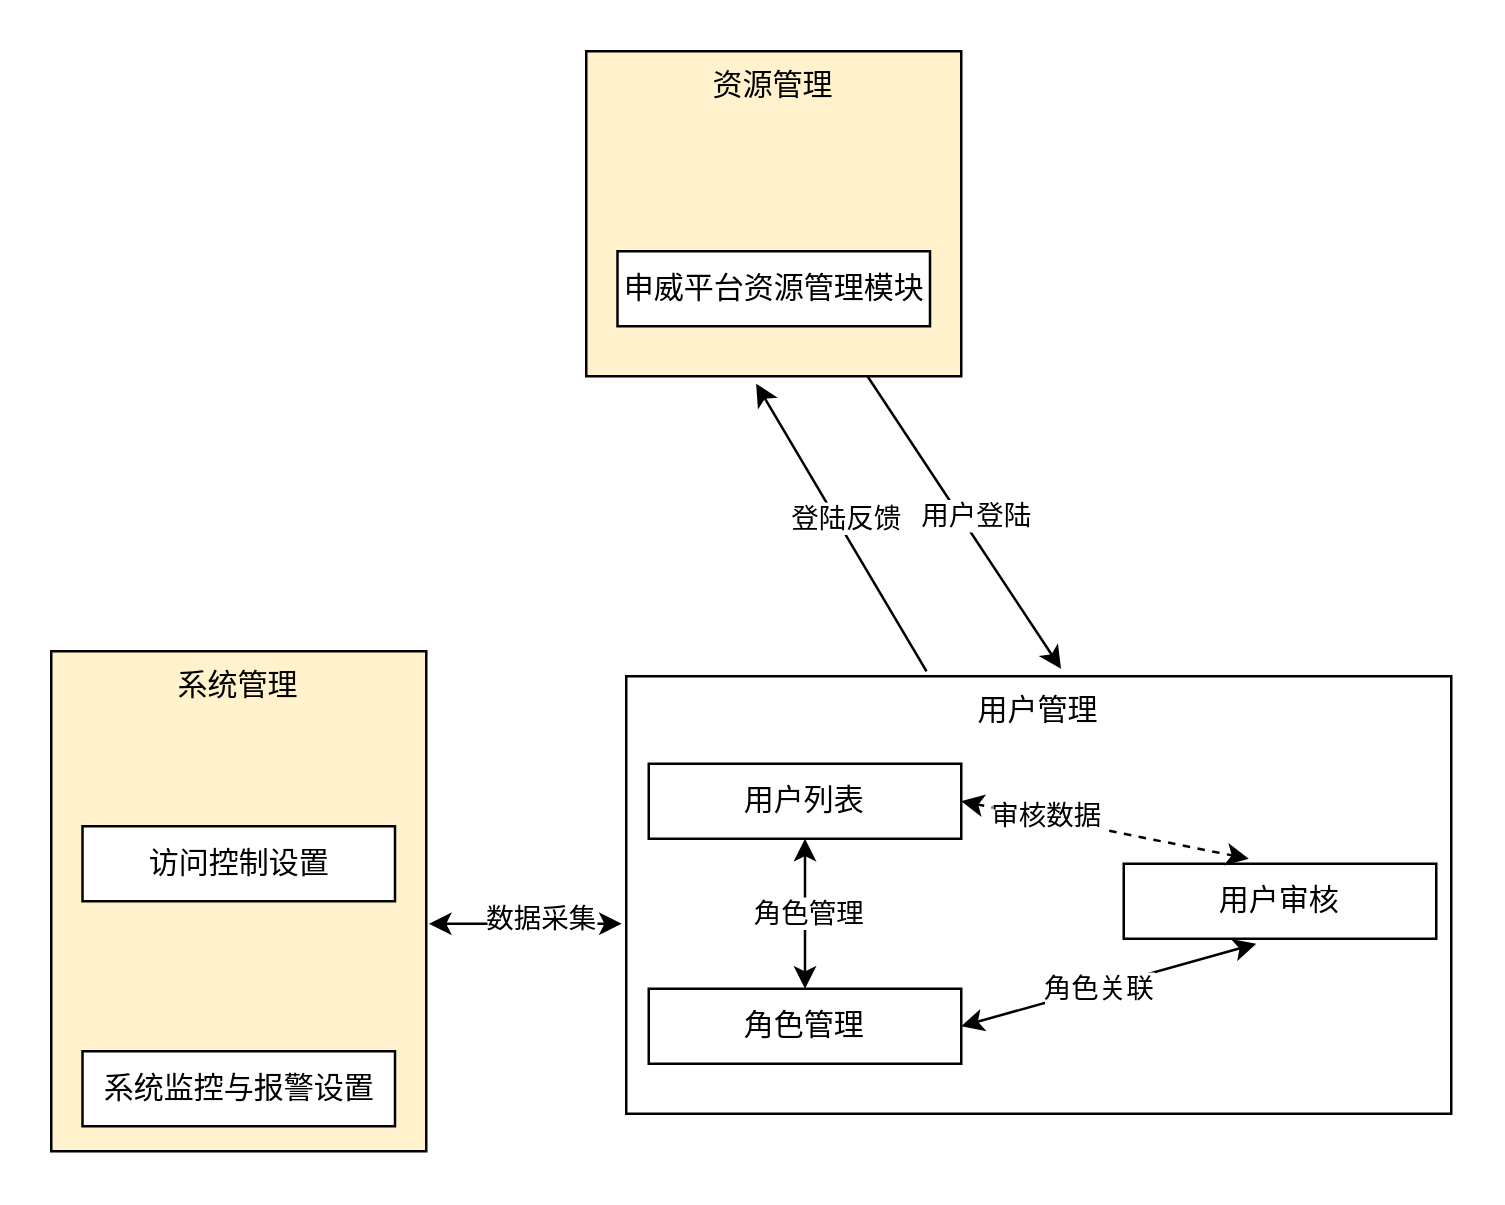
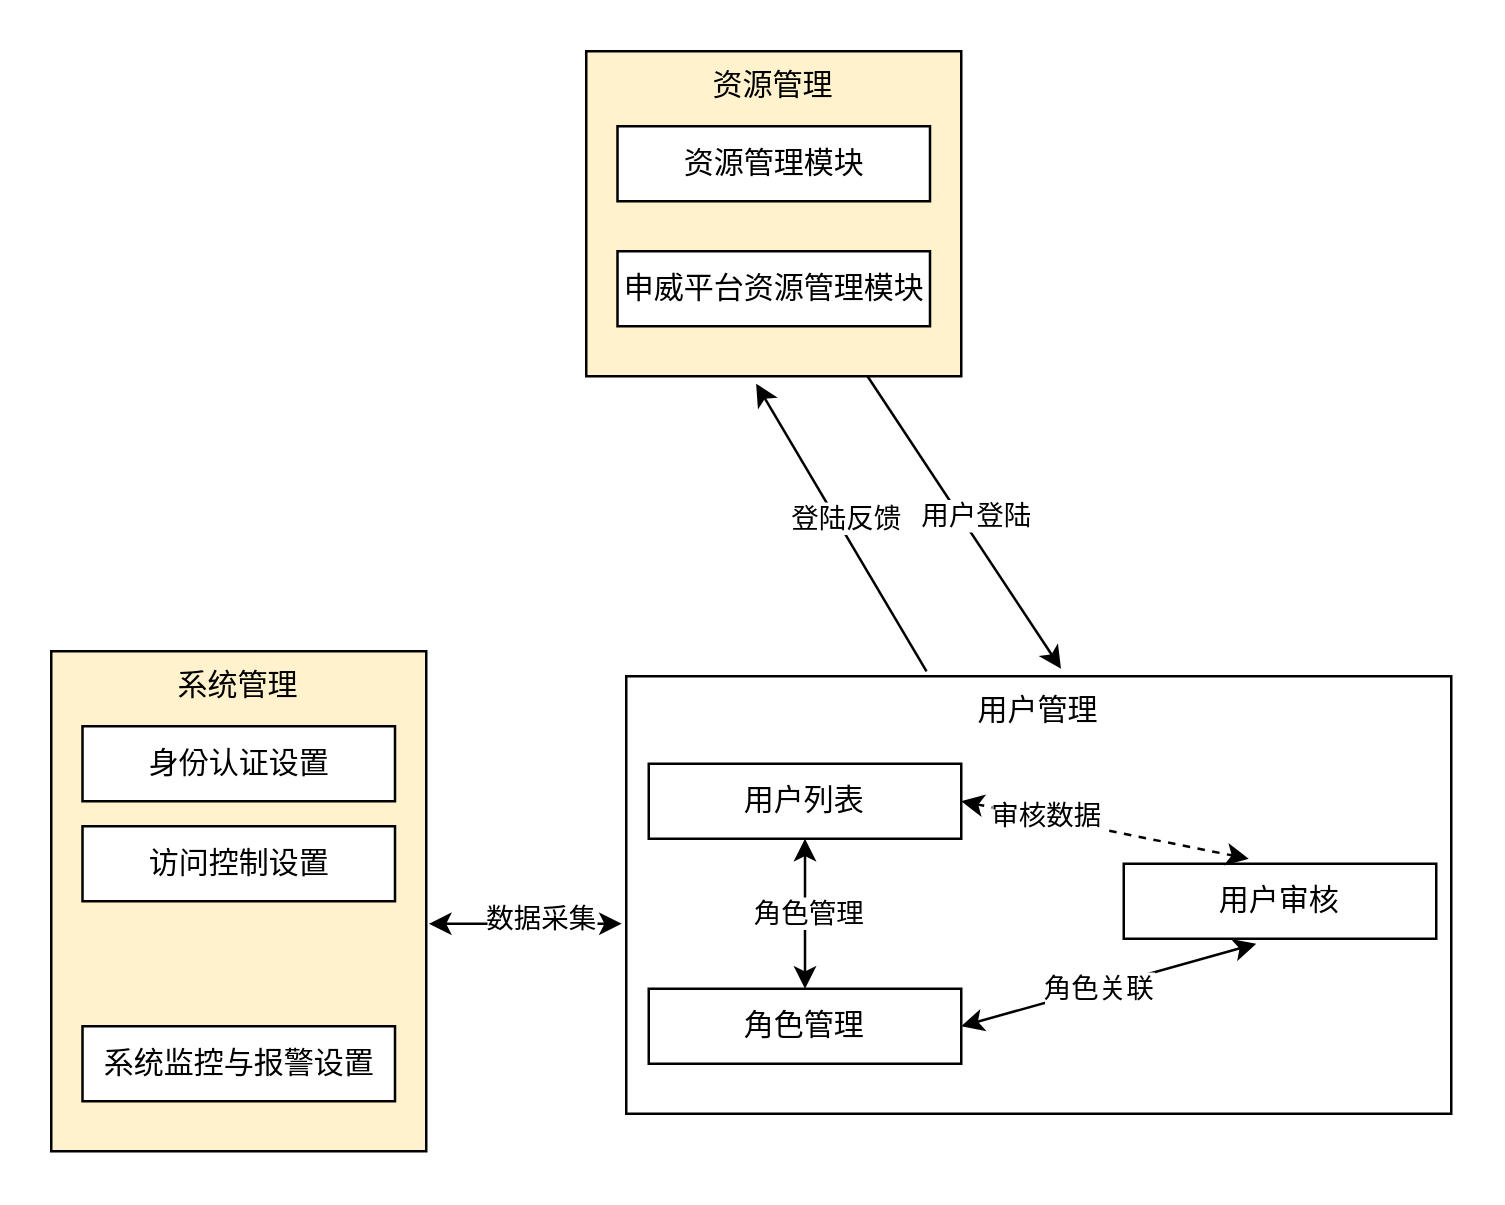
none -> (774, 164)
none -> (239, 764)
(239, 1089) -> (239, 1064)
